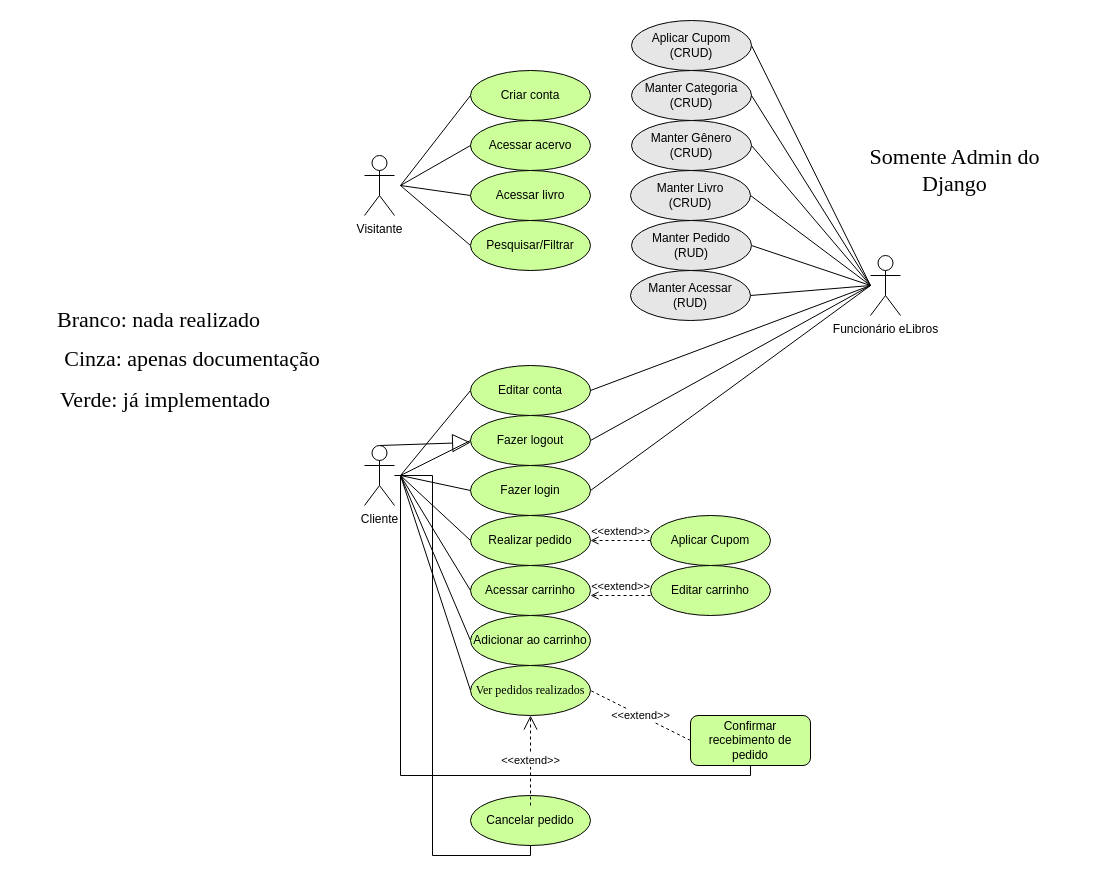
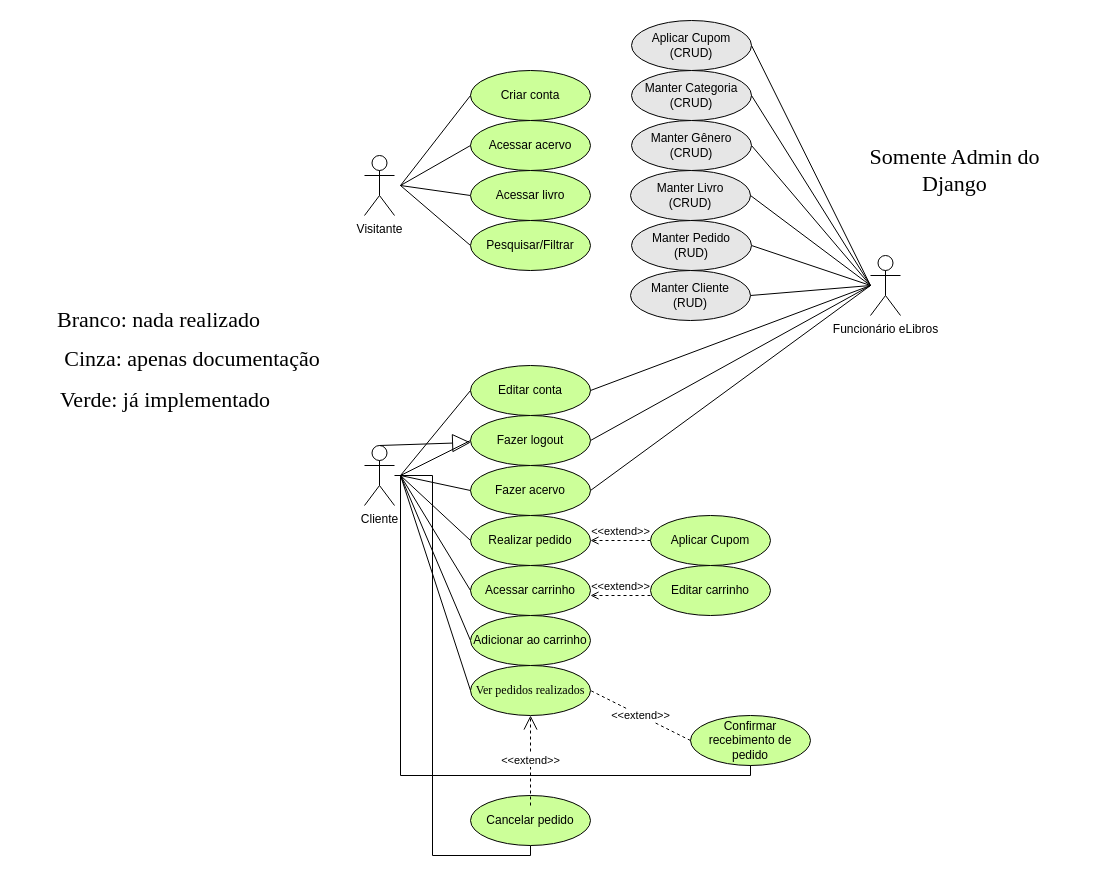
(691, 296) -> (691, 296)
(531, 491) -> (531, 491)
(751, 741) -> (751, 741)
